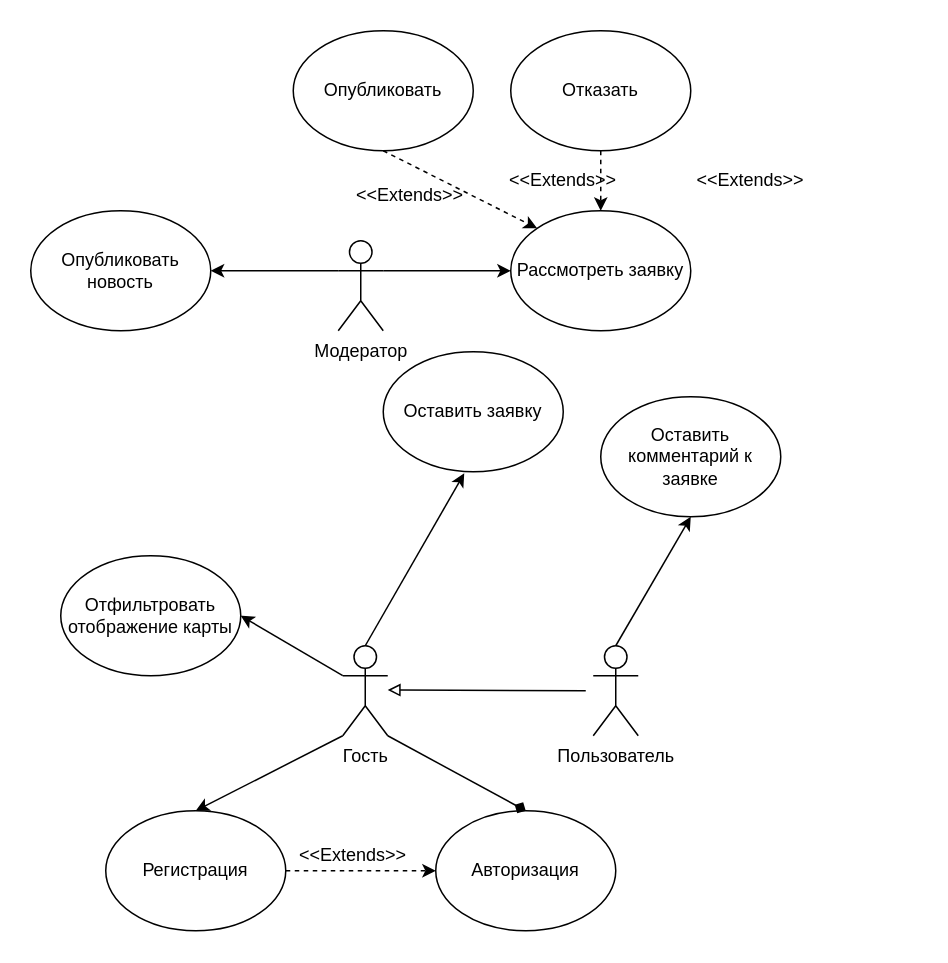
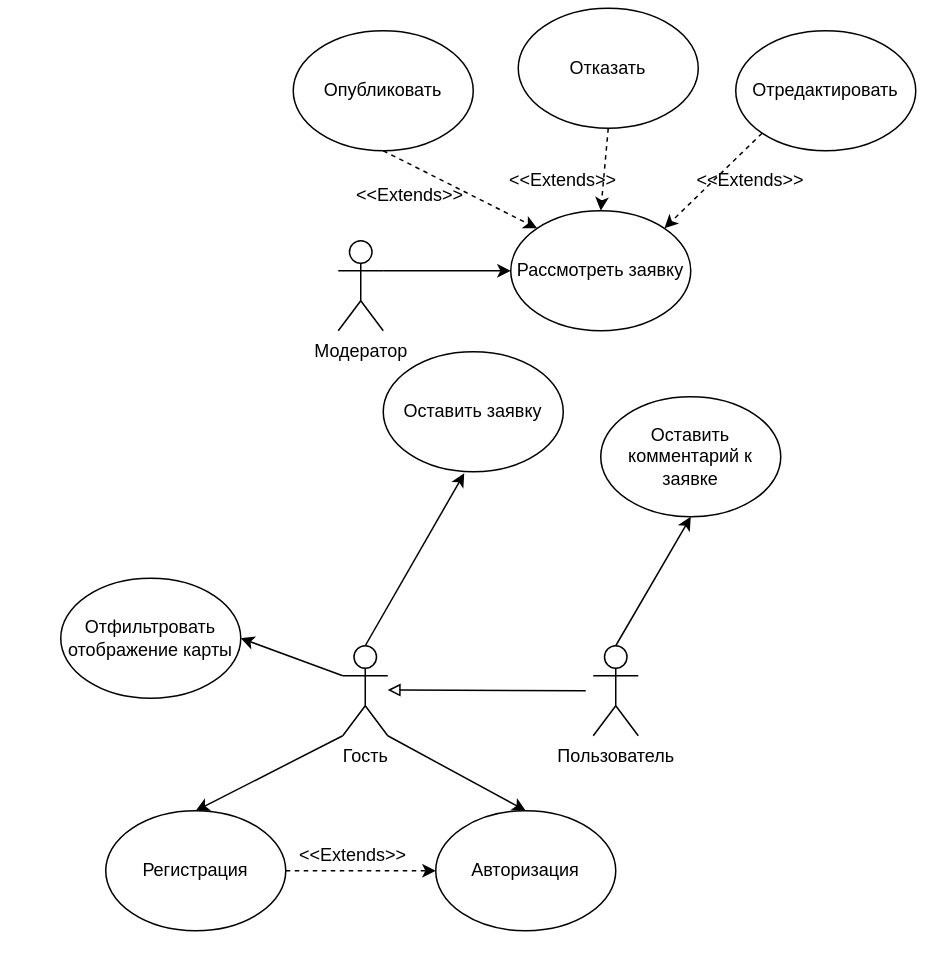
(601, 91) -> (608, 68)
none -> (826, 91)
none -> (717, 177)
(121, 271) -> none
(279, 271) -> none
(151, 616) -> (151, 638)
(515, 805) -> (516, 805)
